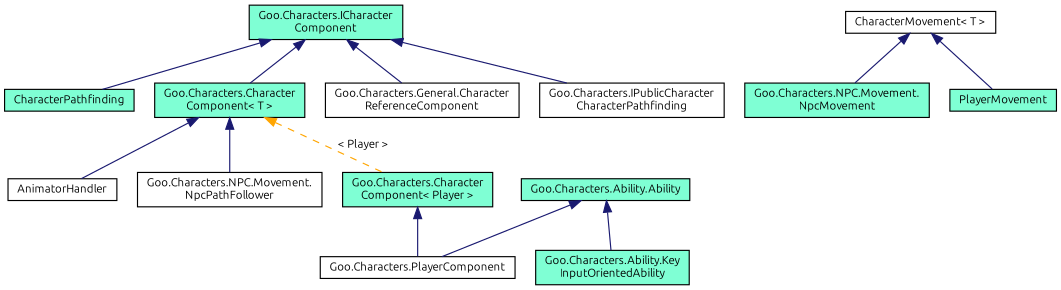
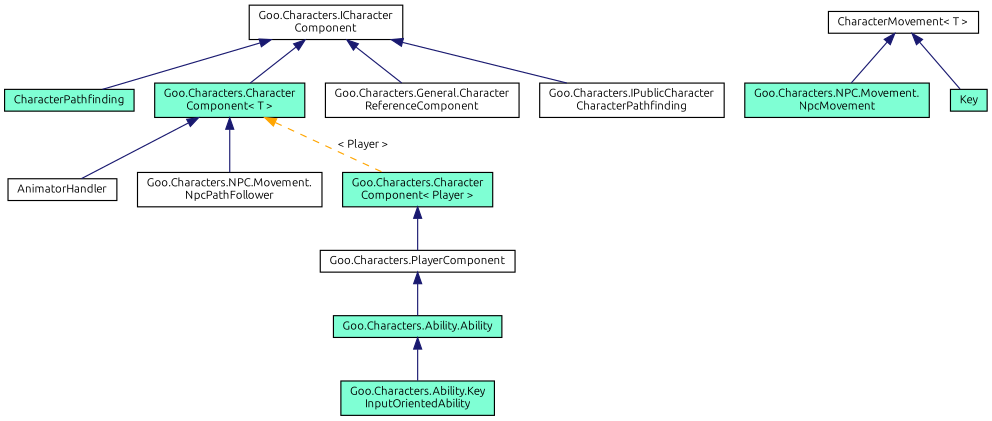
(326, 22) -> (326, 22)
(1003, 100) -> (969, 100)
(506, 231) -> (418, 300)
